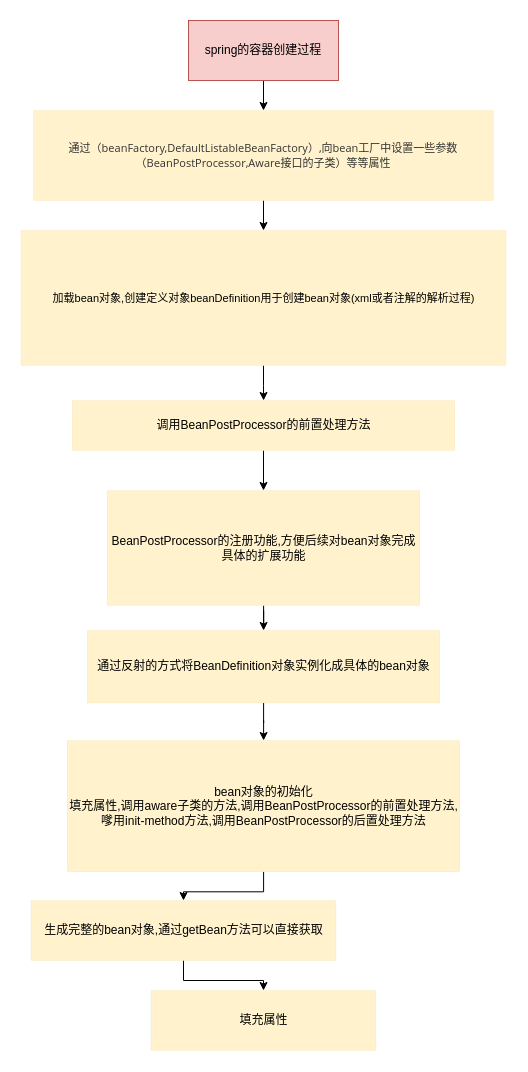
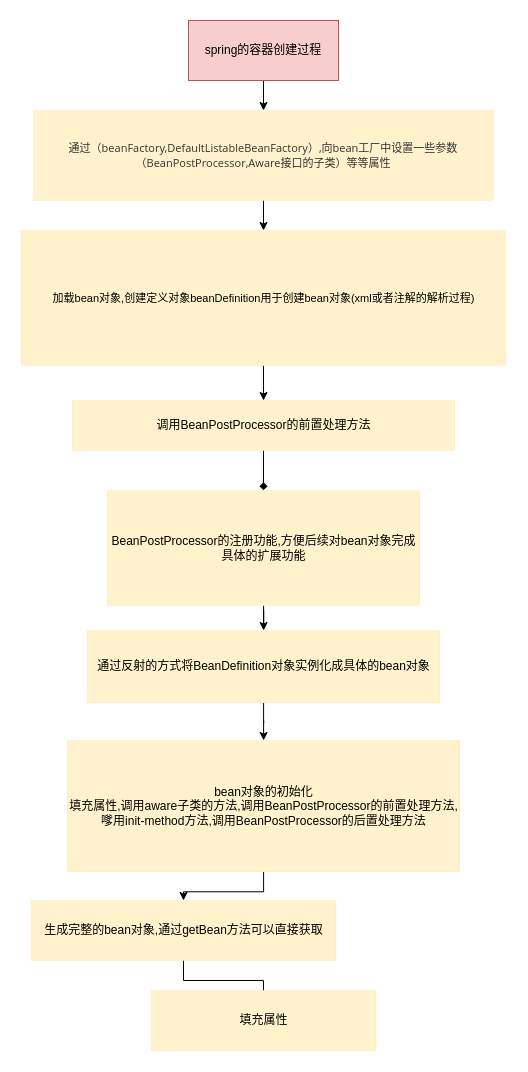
(264, 482) -> (264, 481)
(262, 981) -> (264, 982)
